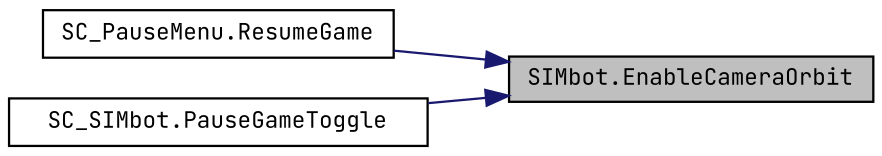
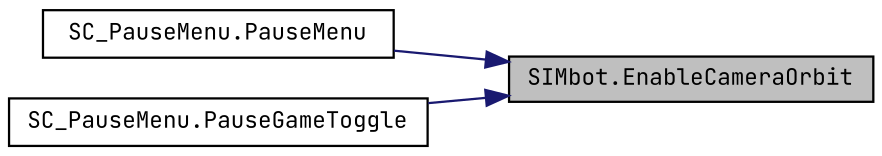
(218, 34) -> (218, 34)
(218, 122) -> (218, 122)
